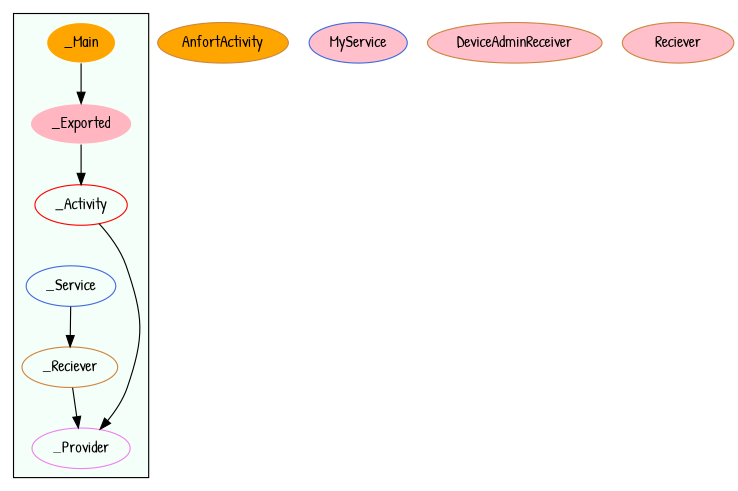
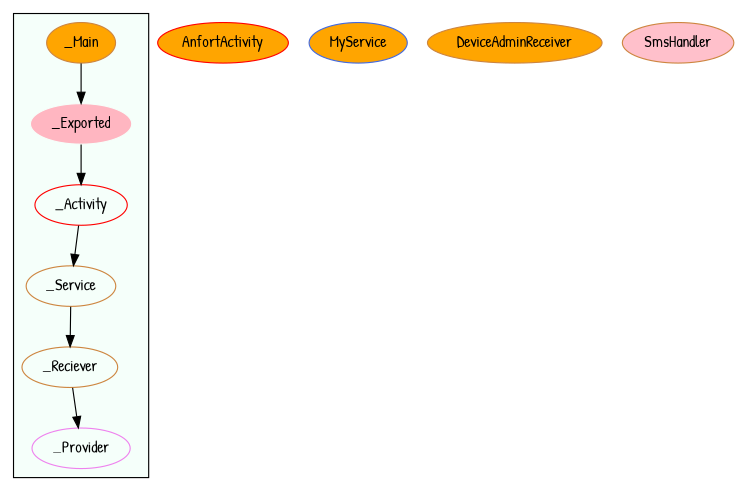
(81, 43) -> (81, 43)
(223, 43) -> (223, 43)
(358, 43) -> (358, 43)
(515, 43) -> (515, 43)
(678, 43) -> (678, 43)
(71, 286) -> (71, 286)
(139, 321) -> (77, 240)
